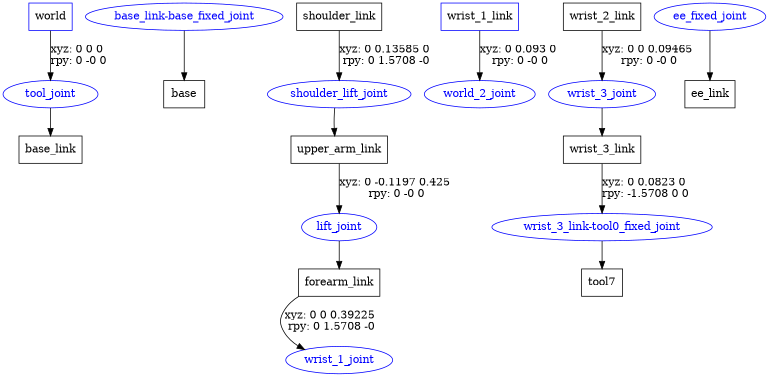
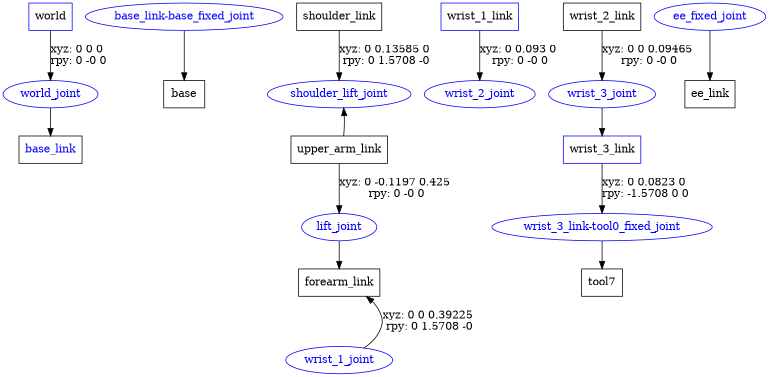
(51, 94) -> (51, 94)
(480, 94) -> (480, 94)
(334, 118) -> (344, 126)
(51, 150) -> (51, 150)
(602, 150) -> (602, 150)
(281, 321) -> (381, 327)
